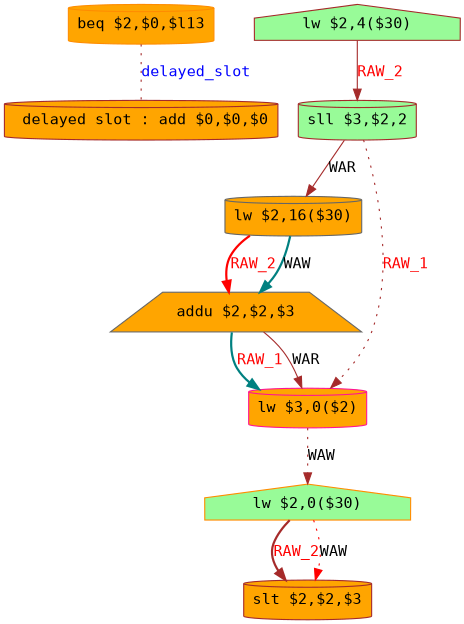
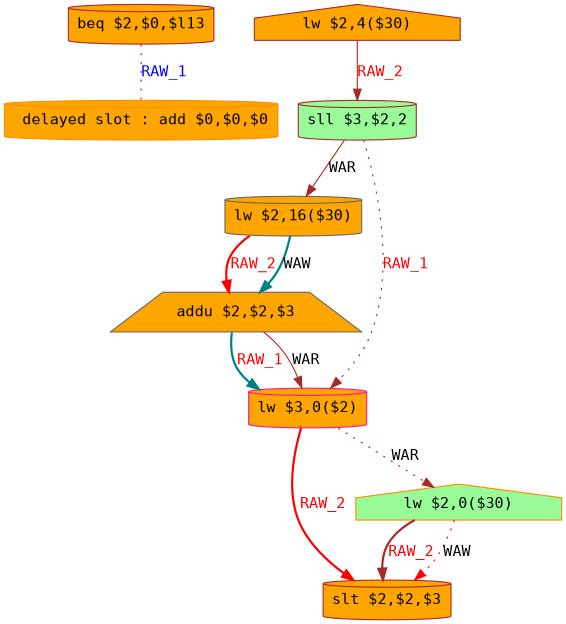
(141, 24) -> (141, 24)
(357, 24) -> (357, 24)
(196, 72) -> (164, 72)
(141, 120) -> (141, 120)
(321, 456) -> (405, 456)
none -> (295, 509)
